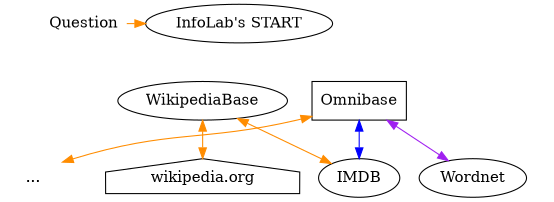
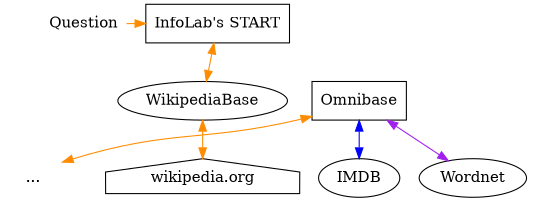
(239, 24) -> (218, 24)
(284, 141) -> (210, 62)
